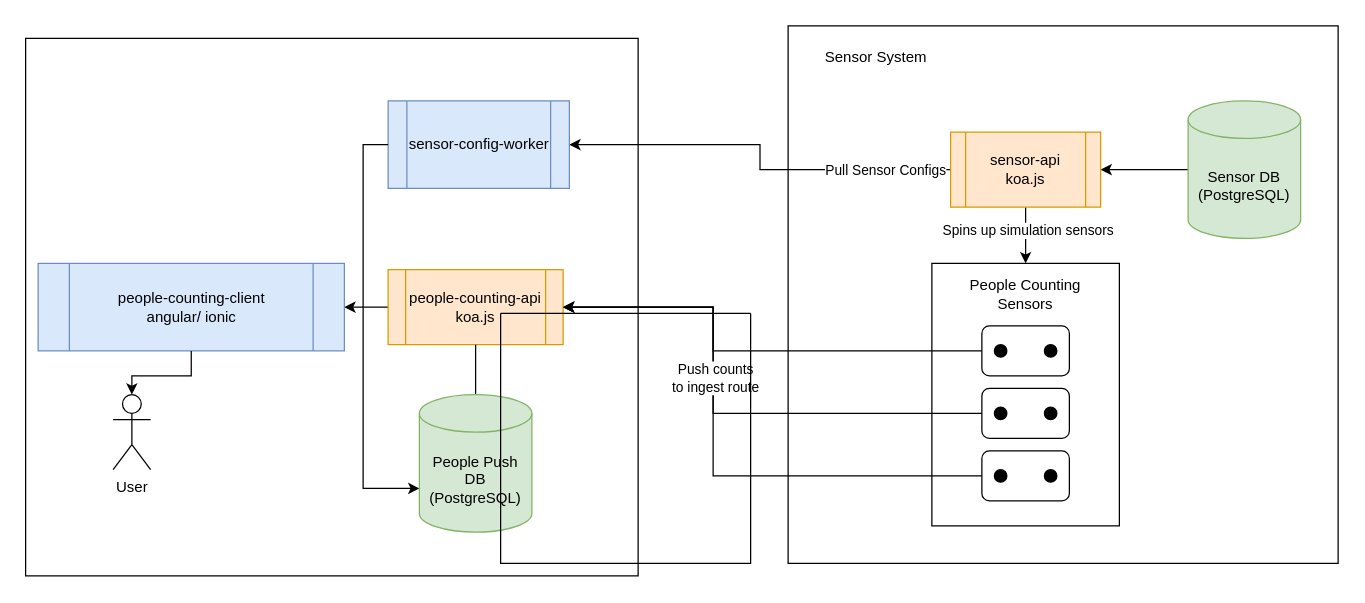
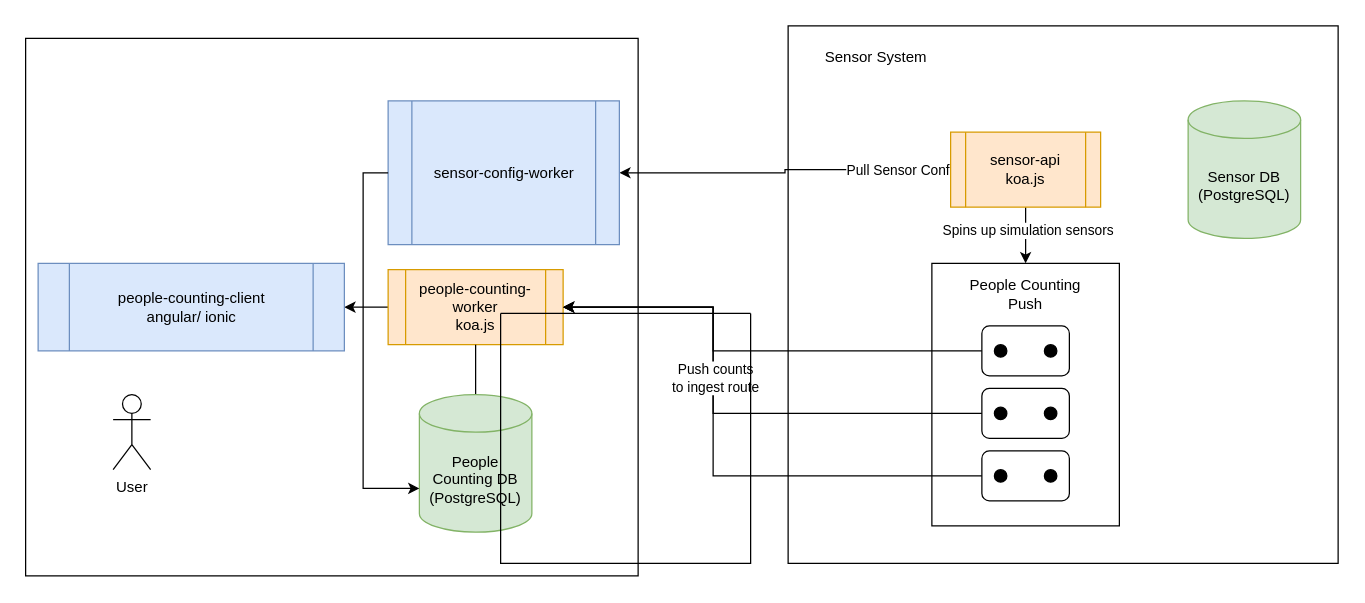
(479, 144) -> (504, 173)
(1149, 169) -> none
(1026, 294) -> (1026, 294)
(476, 307) -> (476, 307)
(169, 376) -> none
(476, 479) -> (476, 479)
